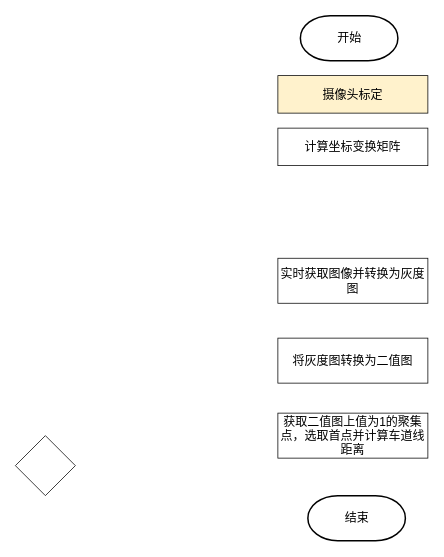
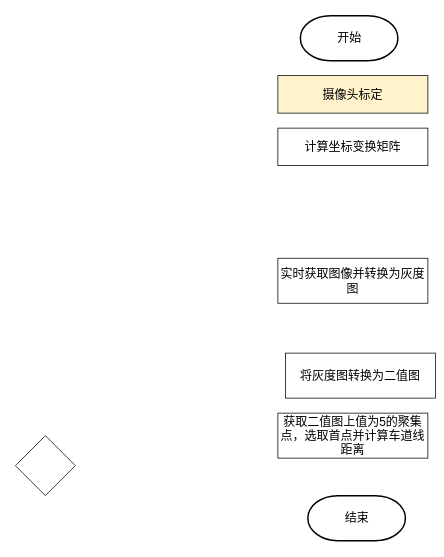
(353, 360) -> (360, 375)
(353, 435) -> (353, 435)
